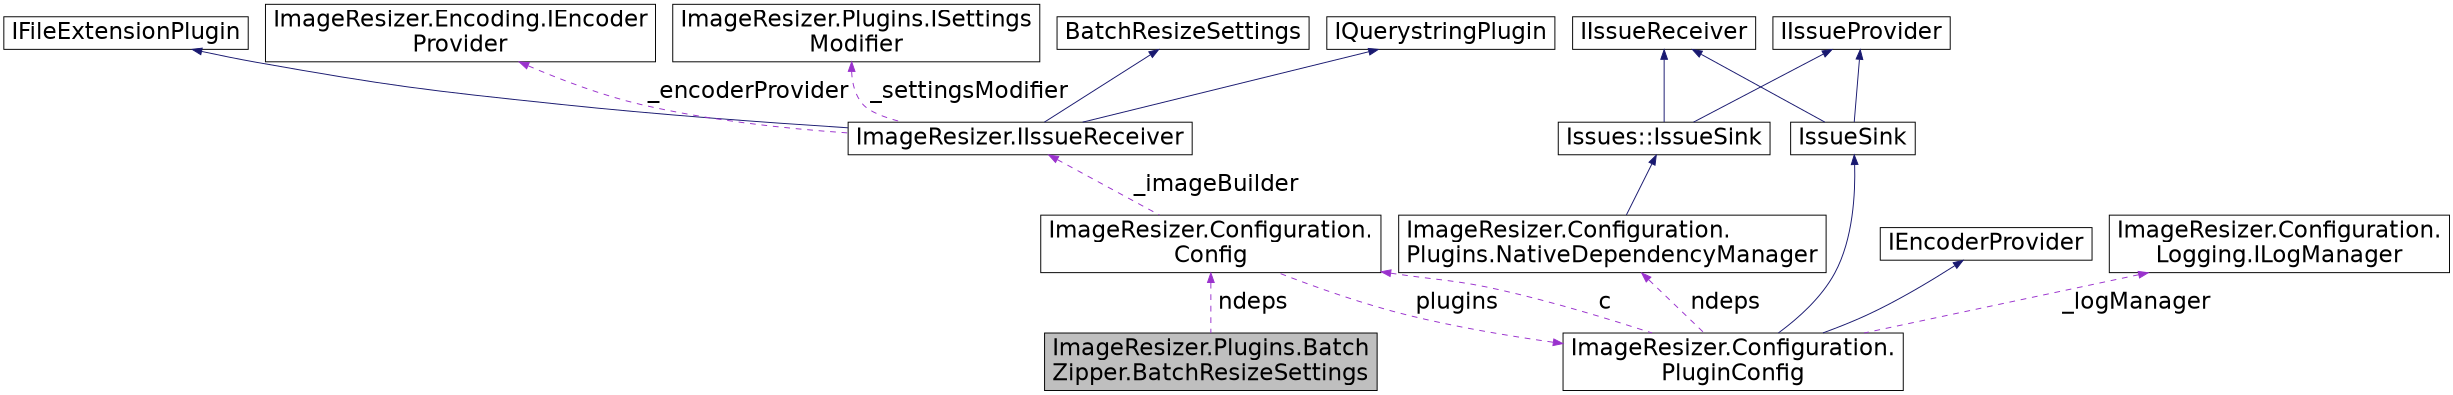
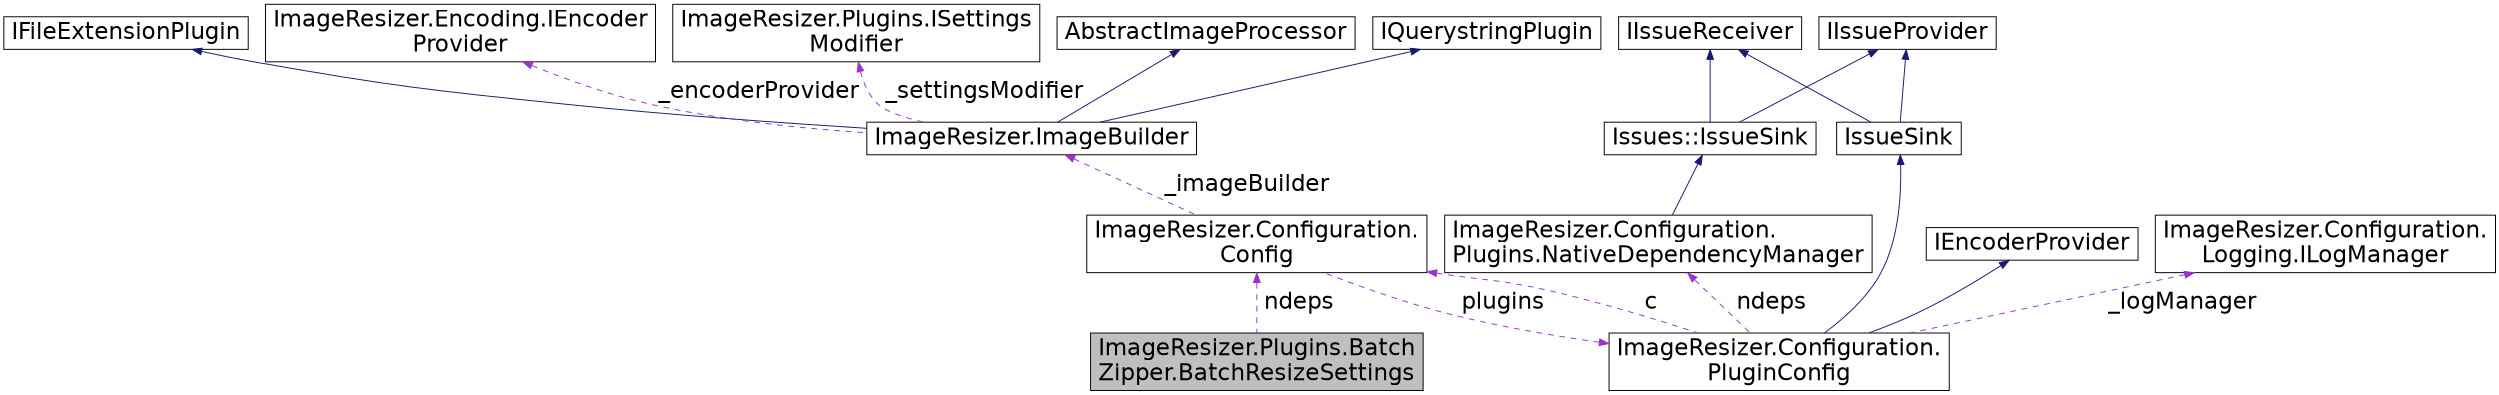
(1183, 33) -> (1206, 33)
(1020, 138) -> (1032, 138)
